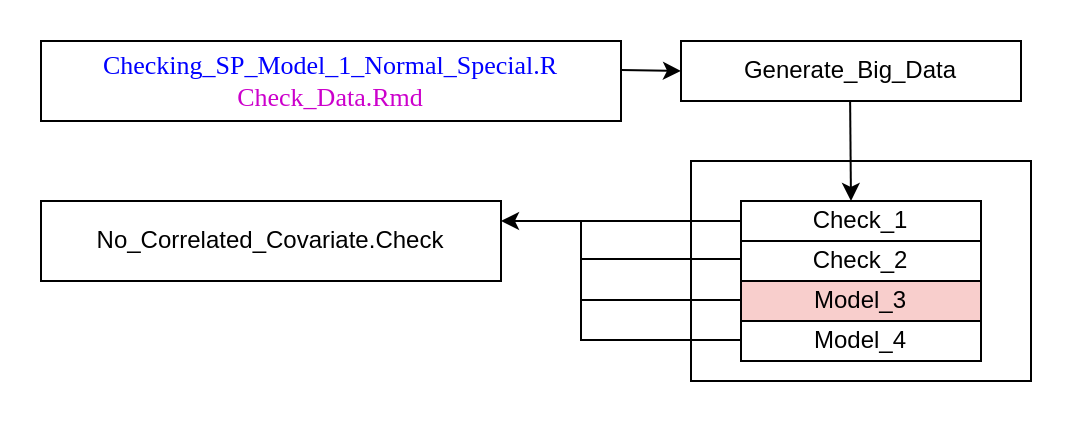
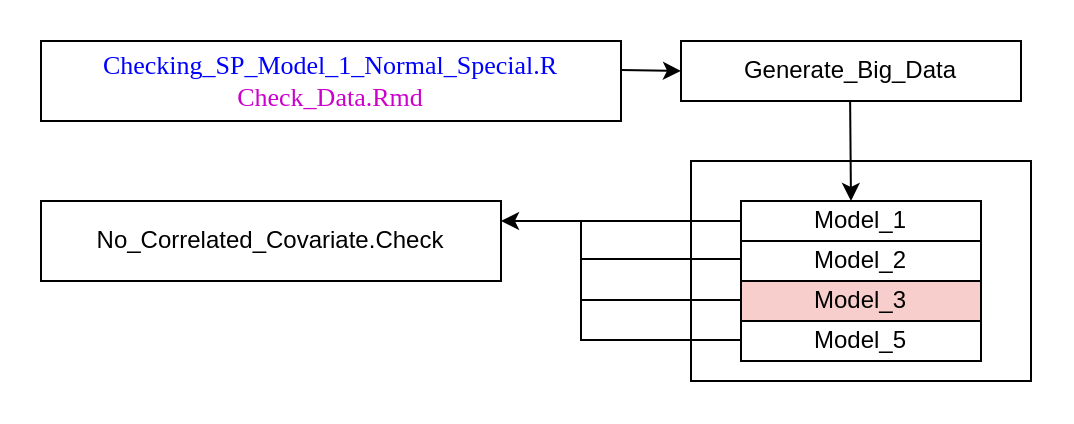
(861, 221) -> (861, 221)
(861, 261) -> (861, 261)
(861, 341) -> (861, 341)
